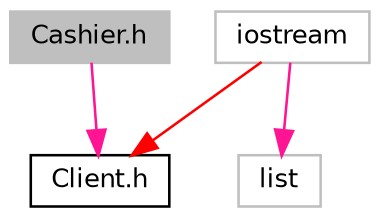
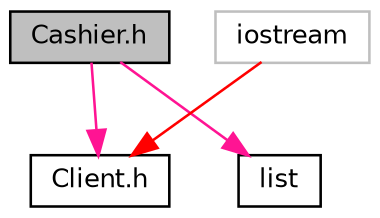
(90, 37) -> (90, 37)
(287, 96) -> (174, 101)
(280, 181) -> (280, 181)
